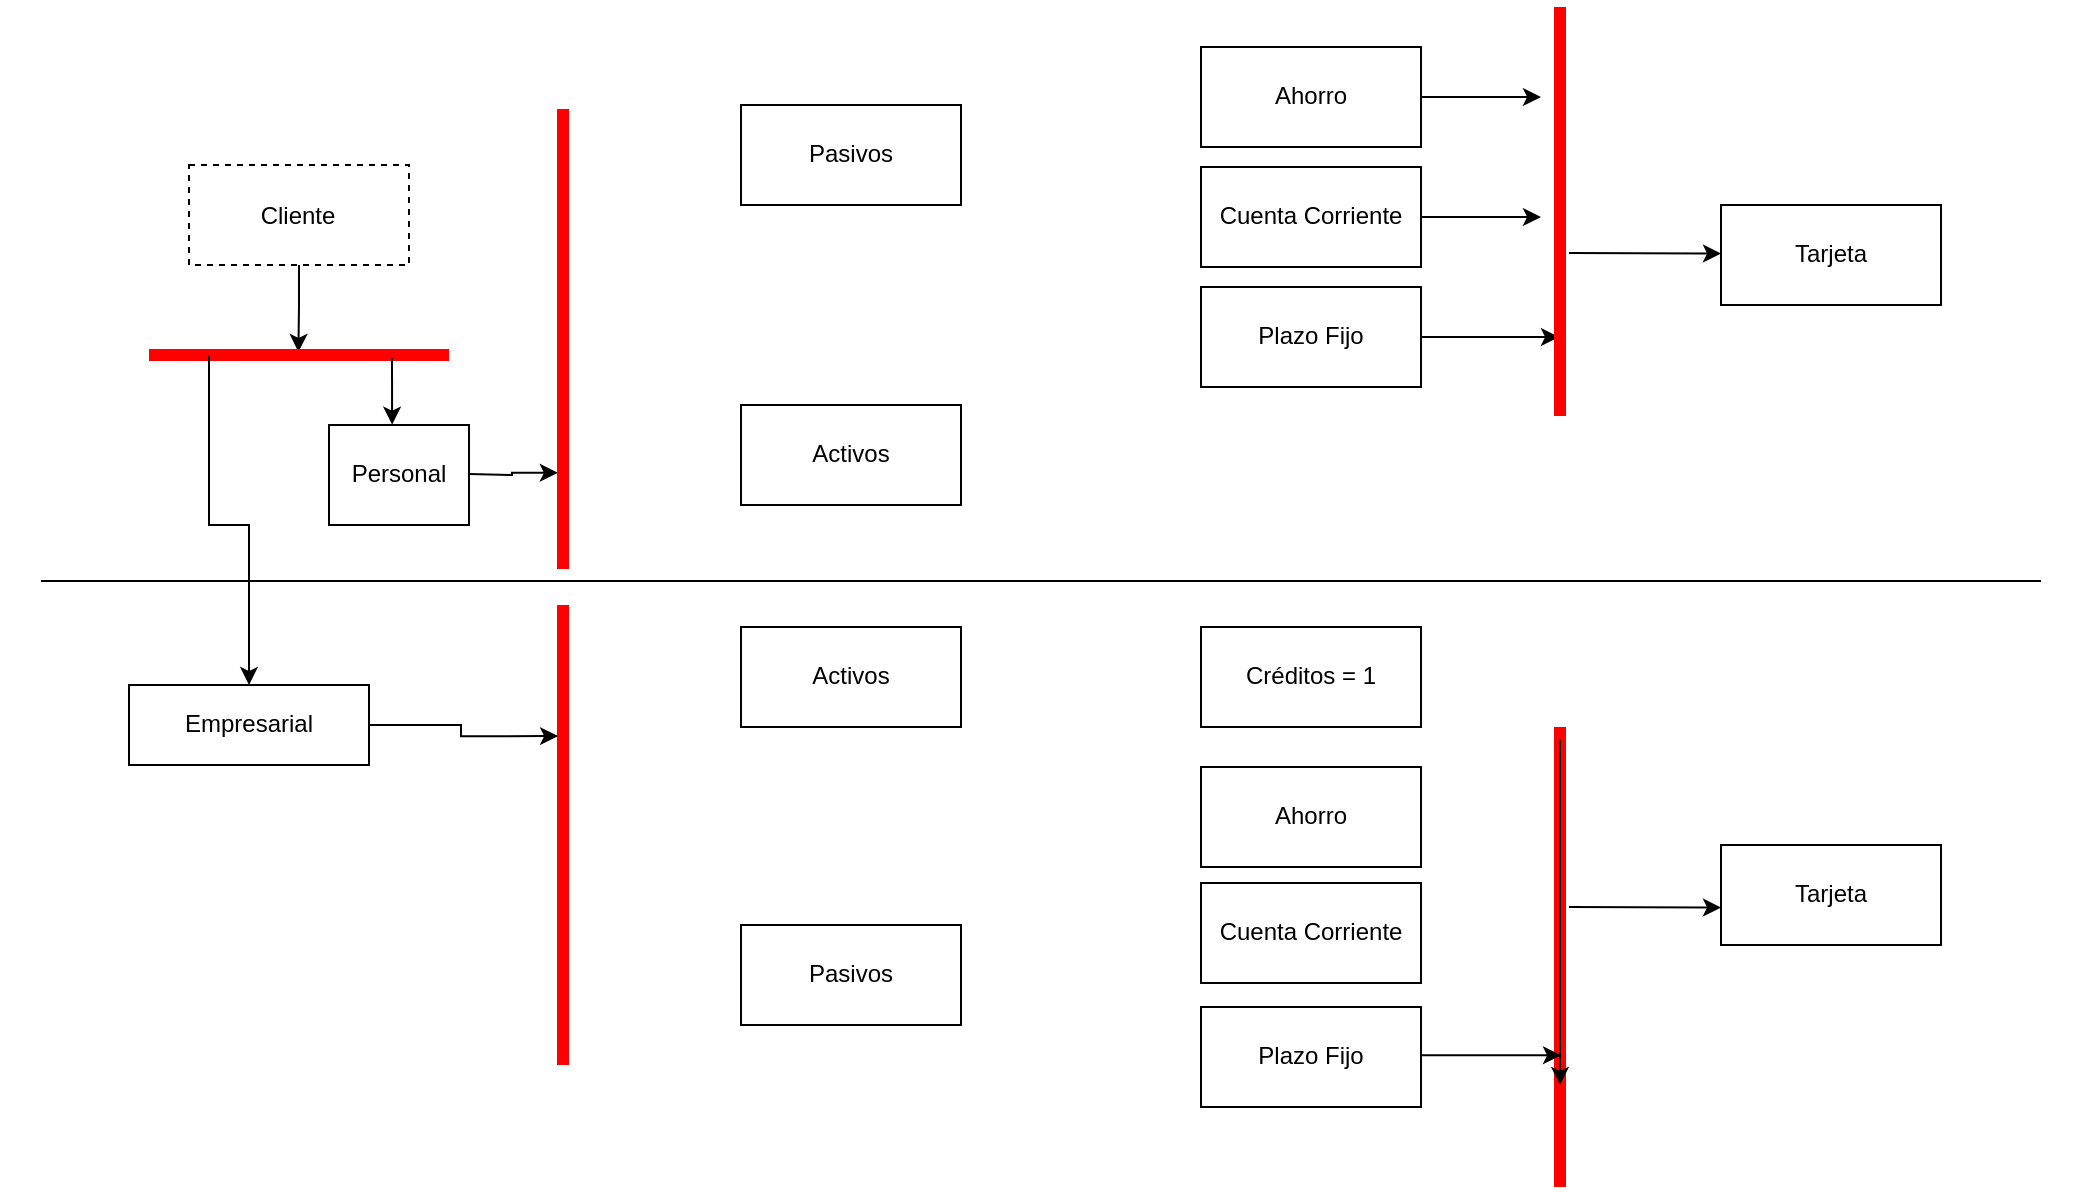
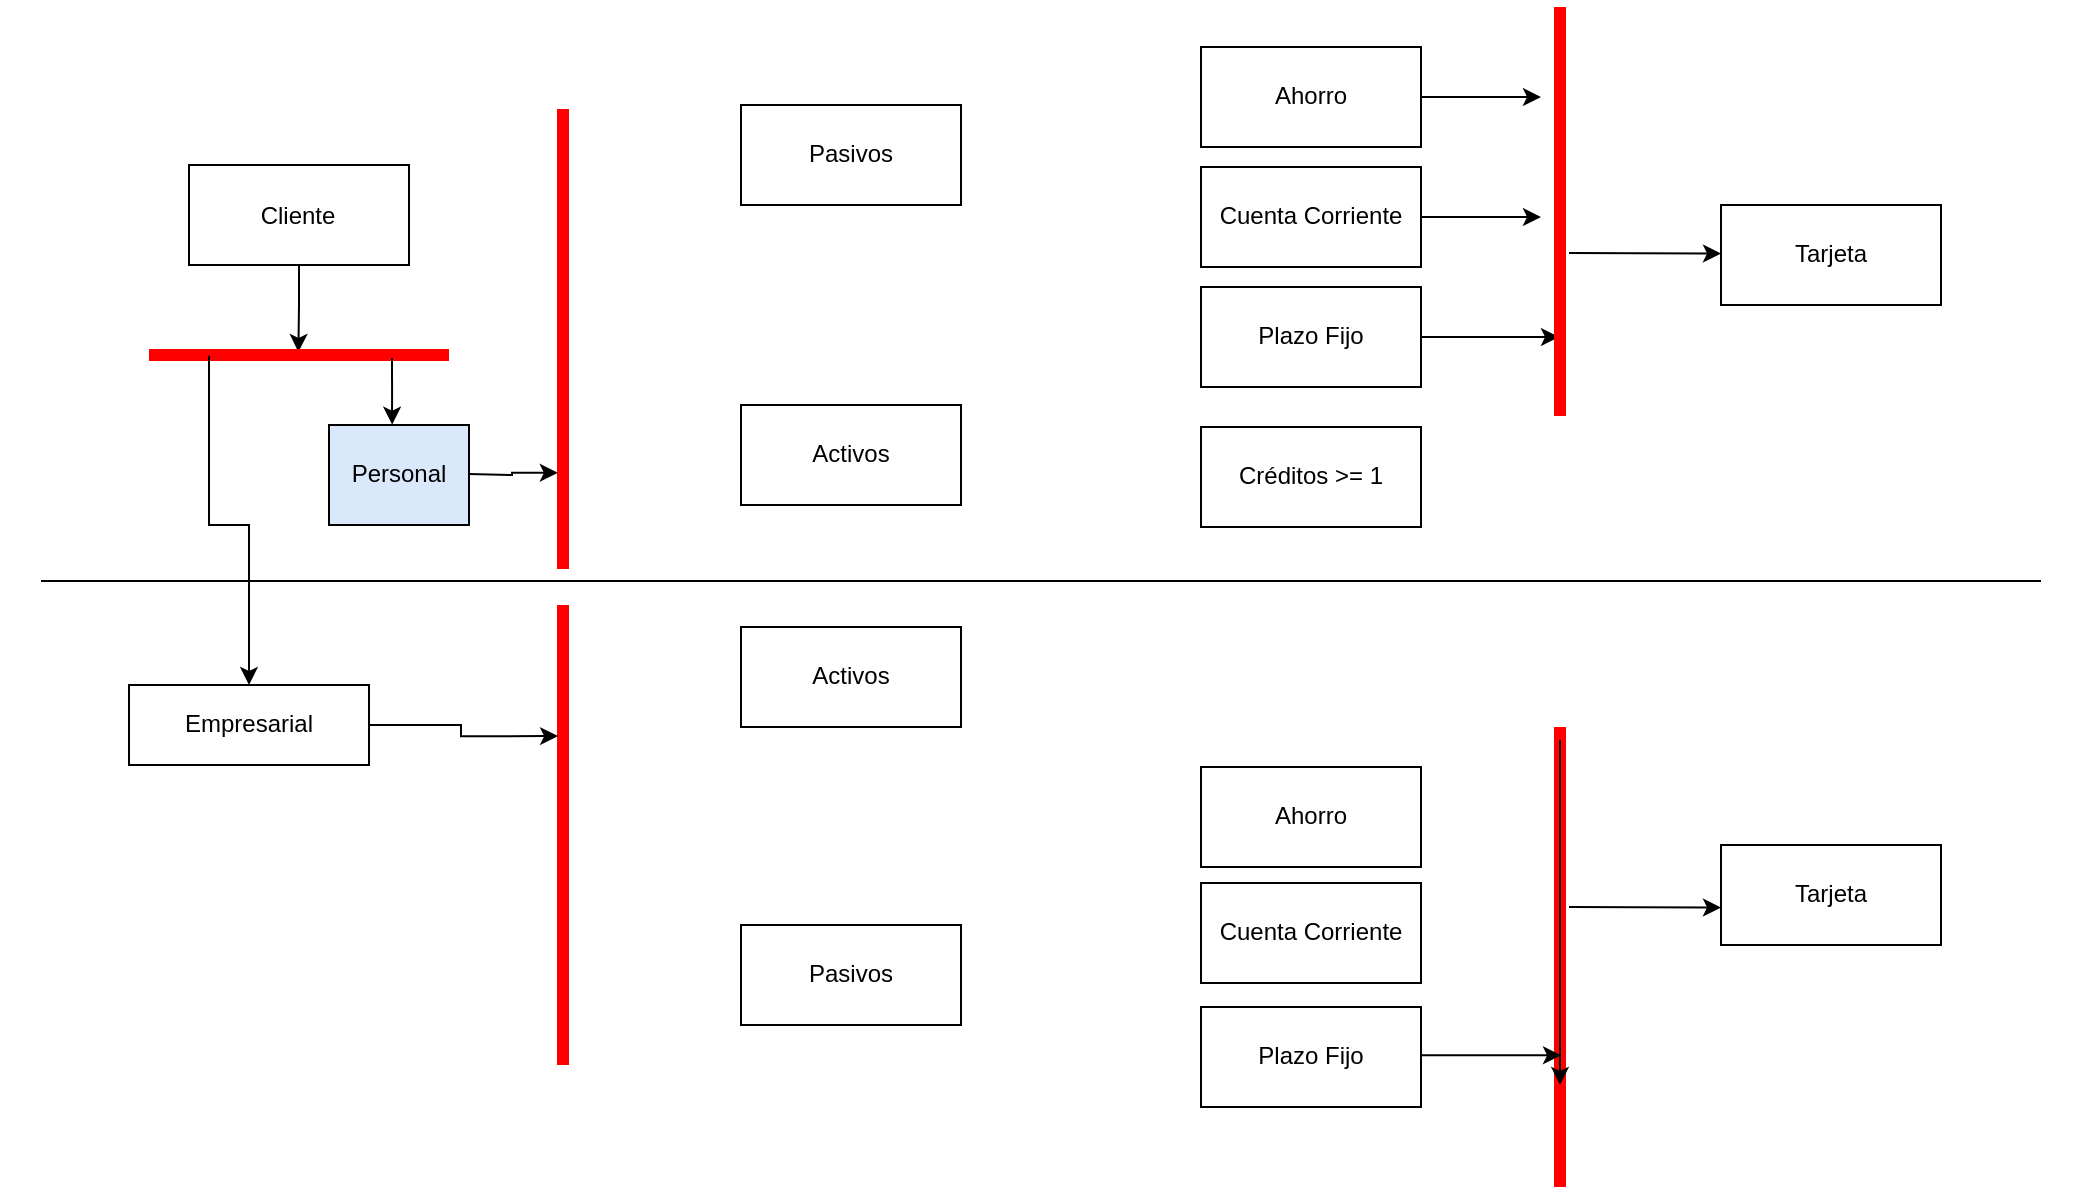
(299, 215) -> (299, 215)
(399, 475) -> (399, 475)
none -> (1311, 477)
(1311, 677) -> none
